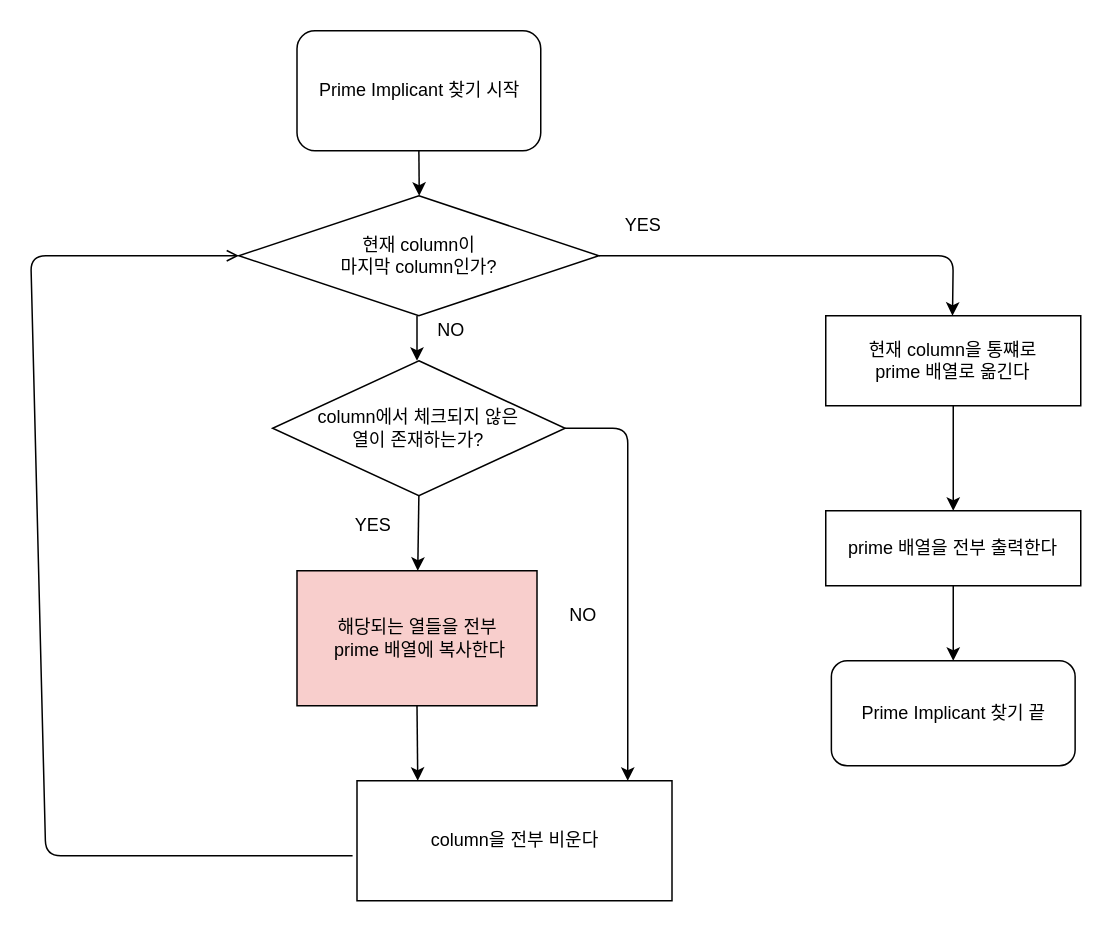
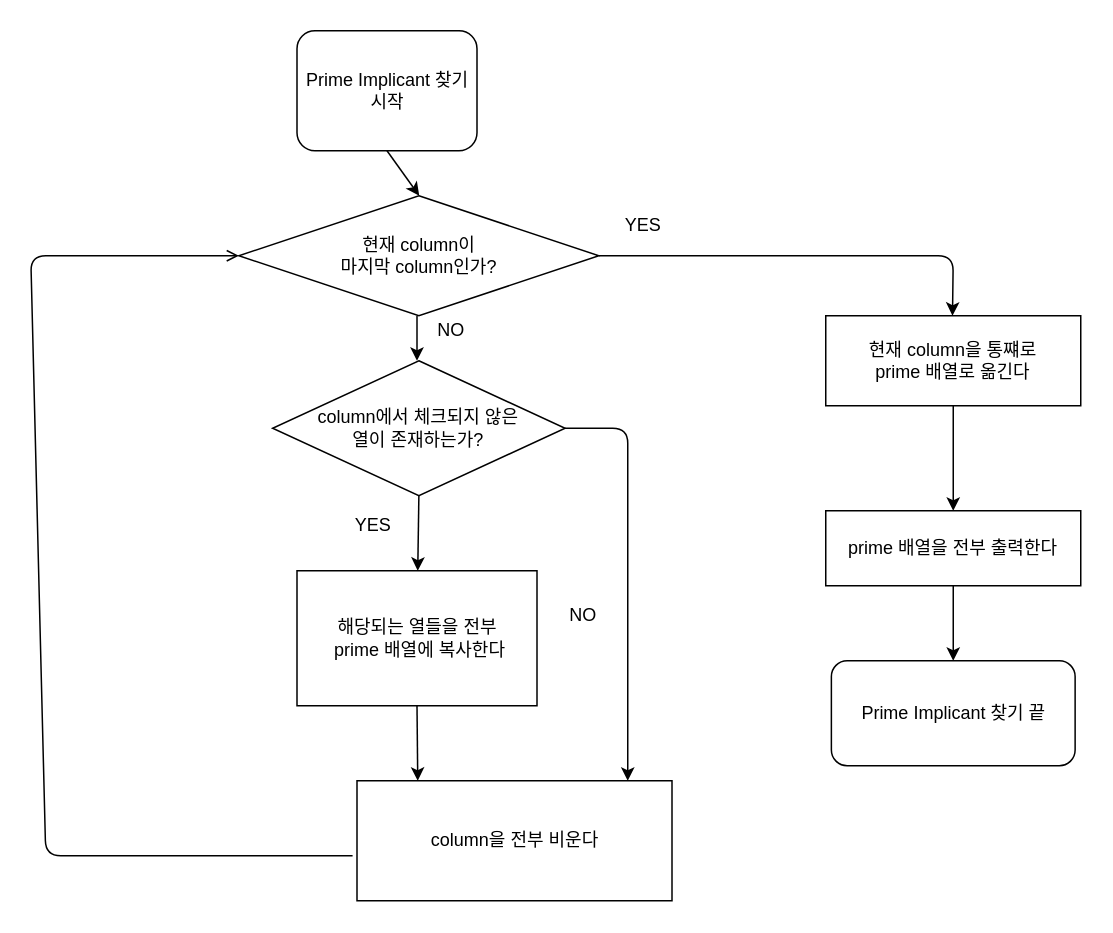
(419, 91) -> (387, 91)
(417, 638) -> (417, 638)
